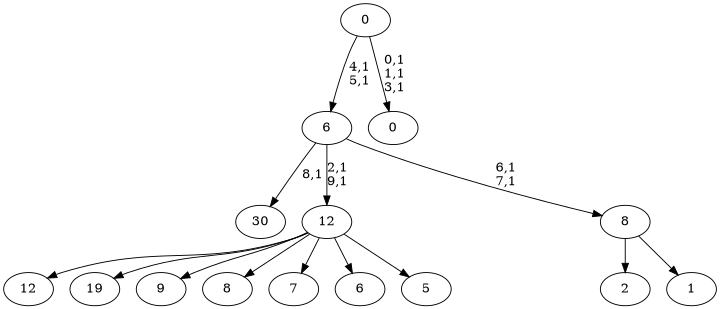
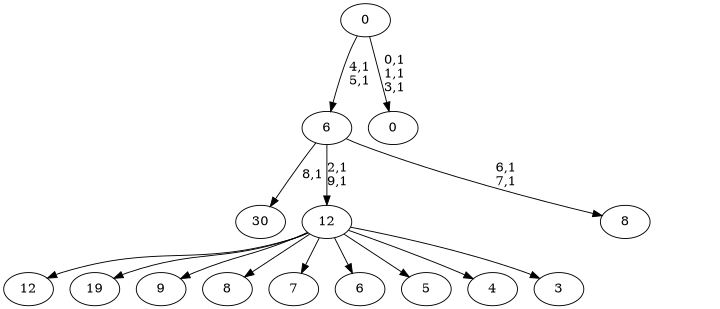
none -> (493, 289)
none -> (559, 289)
(625, 289) -> none
(692, 289) -> none
